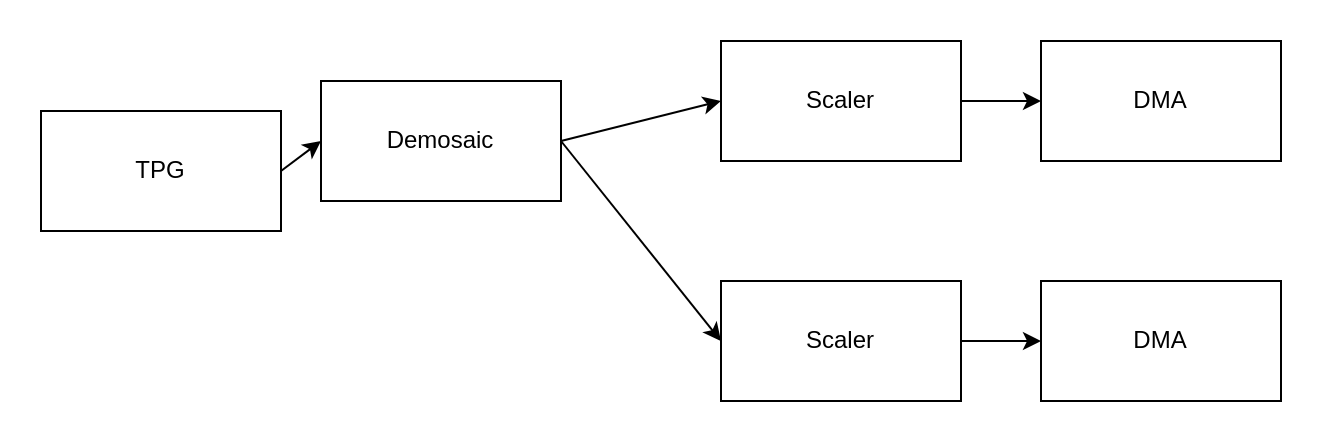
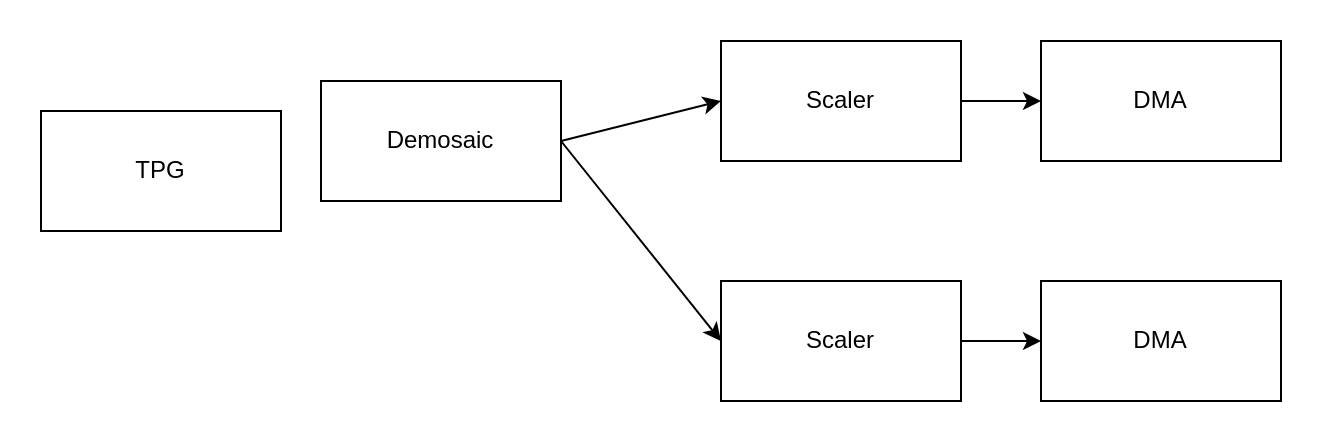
(296, 160) -> none
